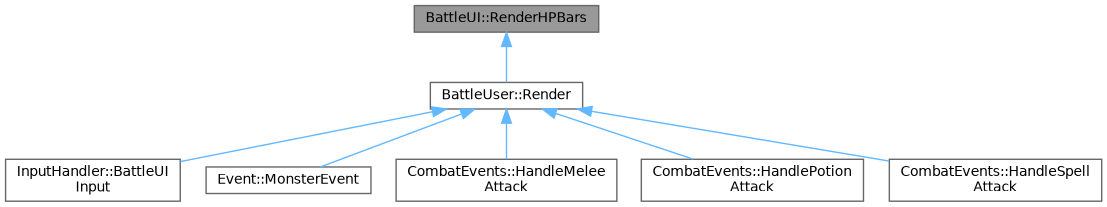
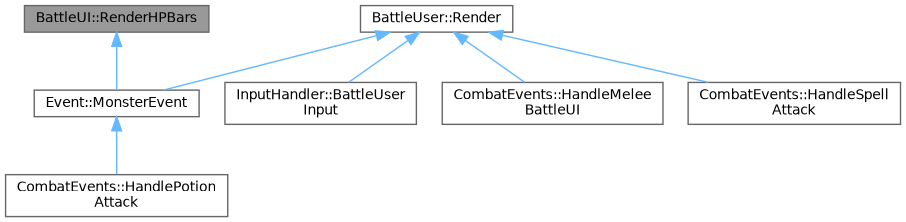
(506, 64) -> (117, 68)
(624, 136) -> (117, 153)
(93, 180) -> (321, 103)
(506, 180) -> (553, 103)
